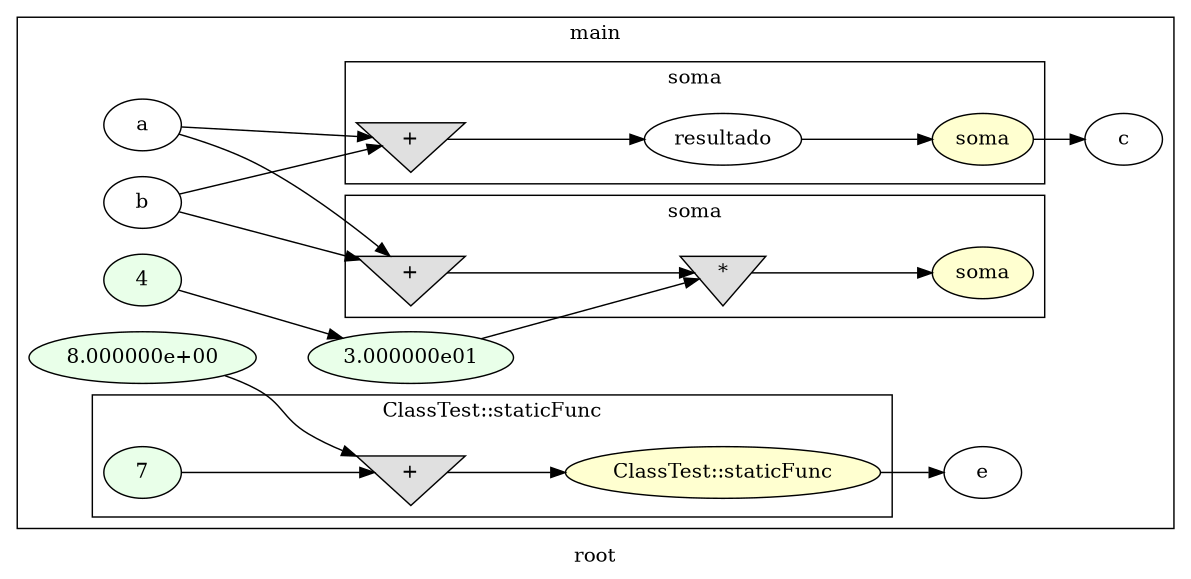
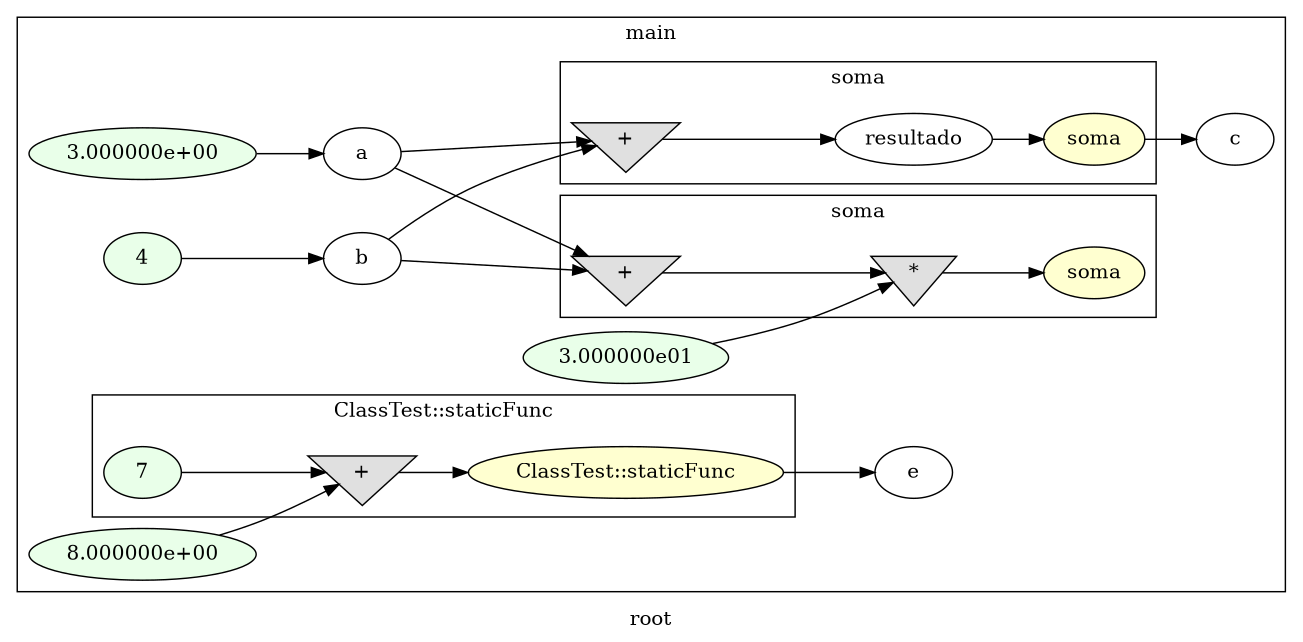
none -> (143, 154)
(254, 312) -> (245, 258)
